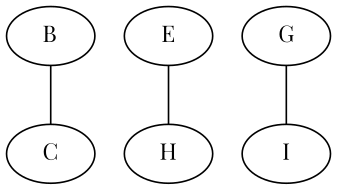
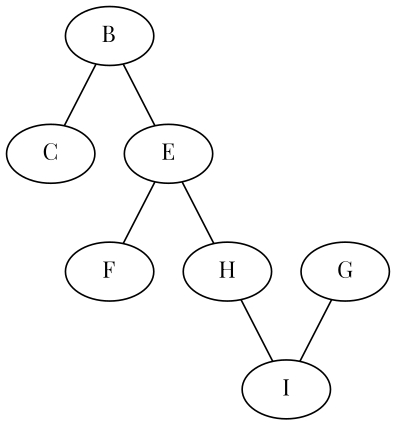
none -> (139, 95)
none -> (110, 272)
none -> (257, 331)
